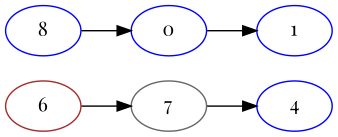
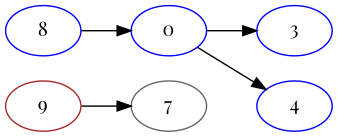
(295, 31) -> (295, 31)
(43, 106) -> (43, 106)
(225, 106) -> (226, 65)
